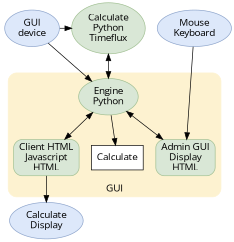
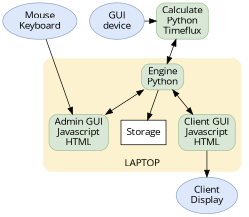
(108, 28) -> (182, 21)
(67, 60) -> none
(108, 97) -> (163, 77)
(46, 158) -> (207, 132)
(117, 158) -> (144, 132)
(185, 158) -> (79, 132)
(115, 189) -> (142, 164)
(46, 221) -> (207, 195)
